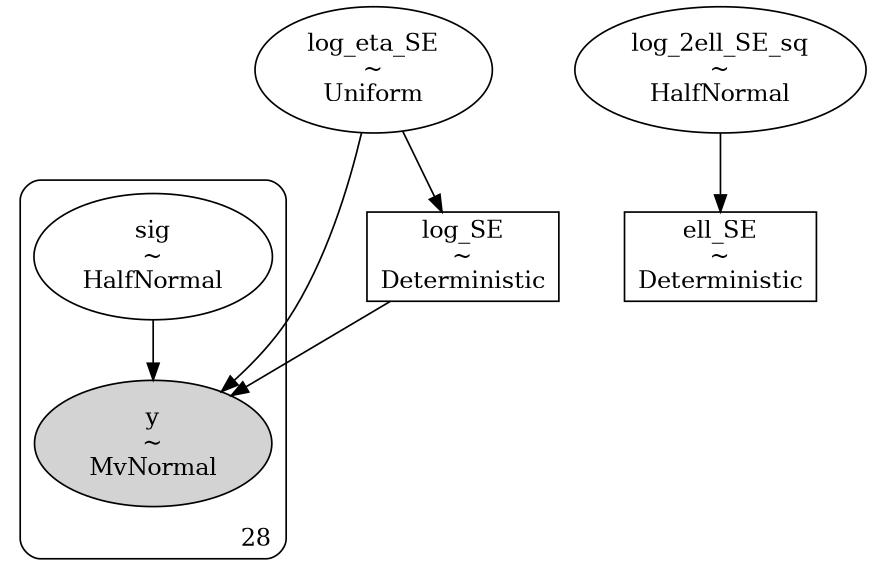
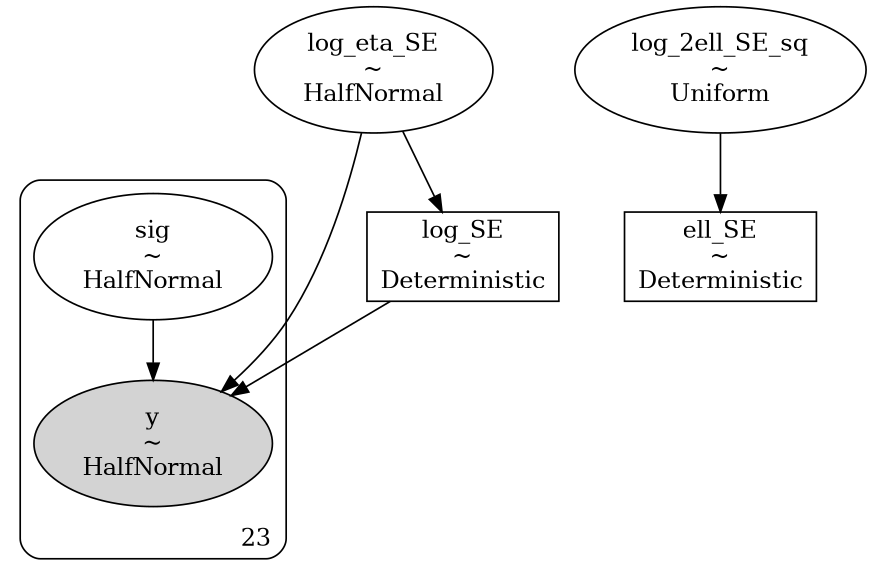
(374, 70) -> (374, 70)
(720, 70) -> (720, 70)
(153, 443) -> (153, 443)
(257, 539) -> (257, 539)
